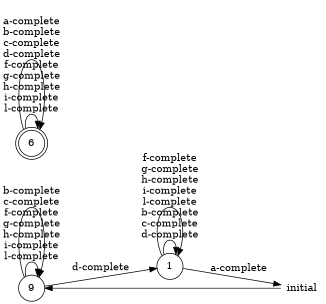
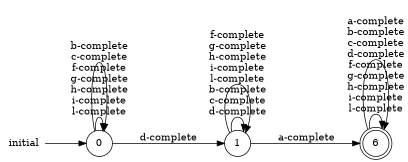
(228, 276) -> (302, 143)
(32, 288) -> (99, 143)
